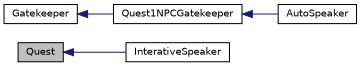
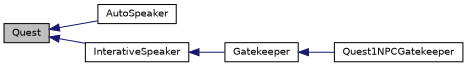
(265, 14) -> (79, 24)
none -> (212, 52)
